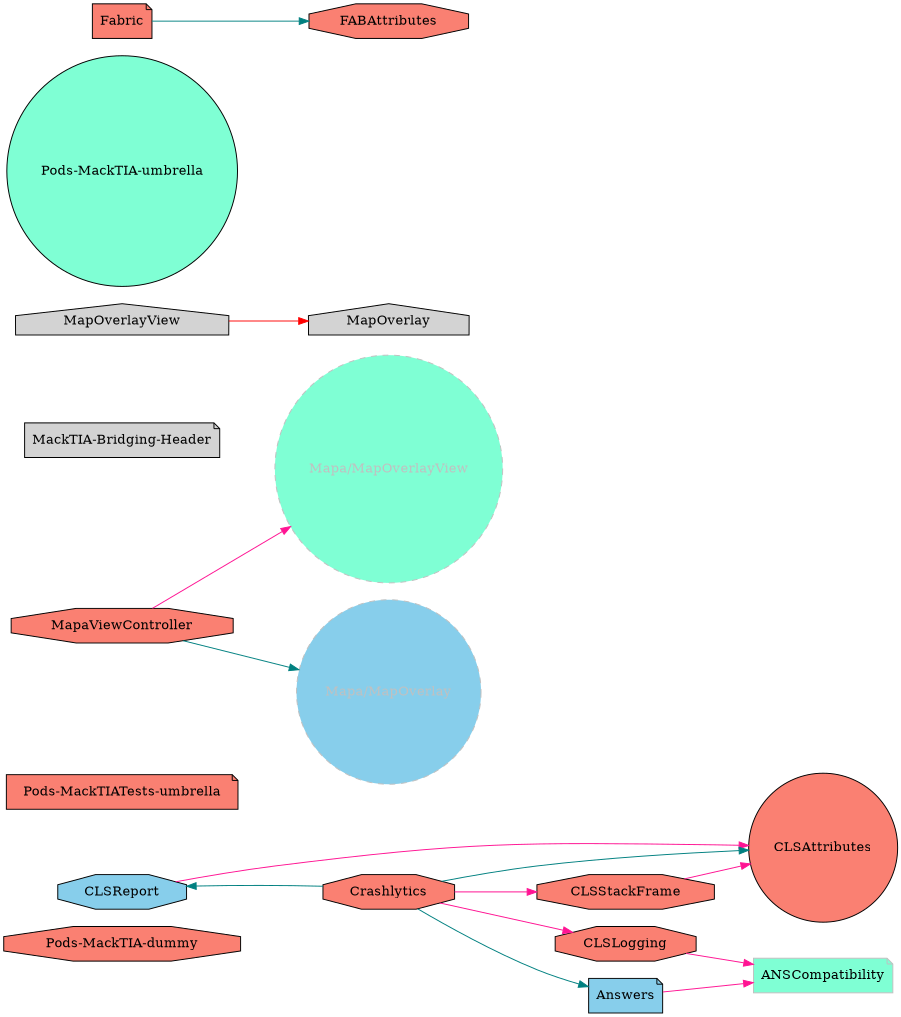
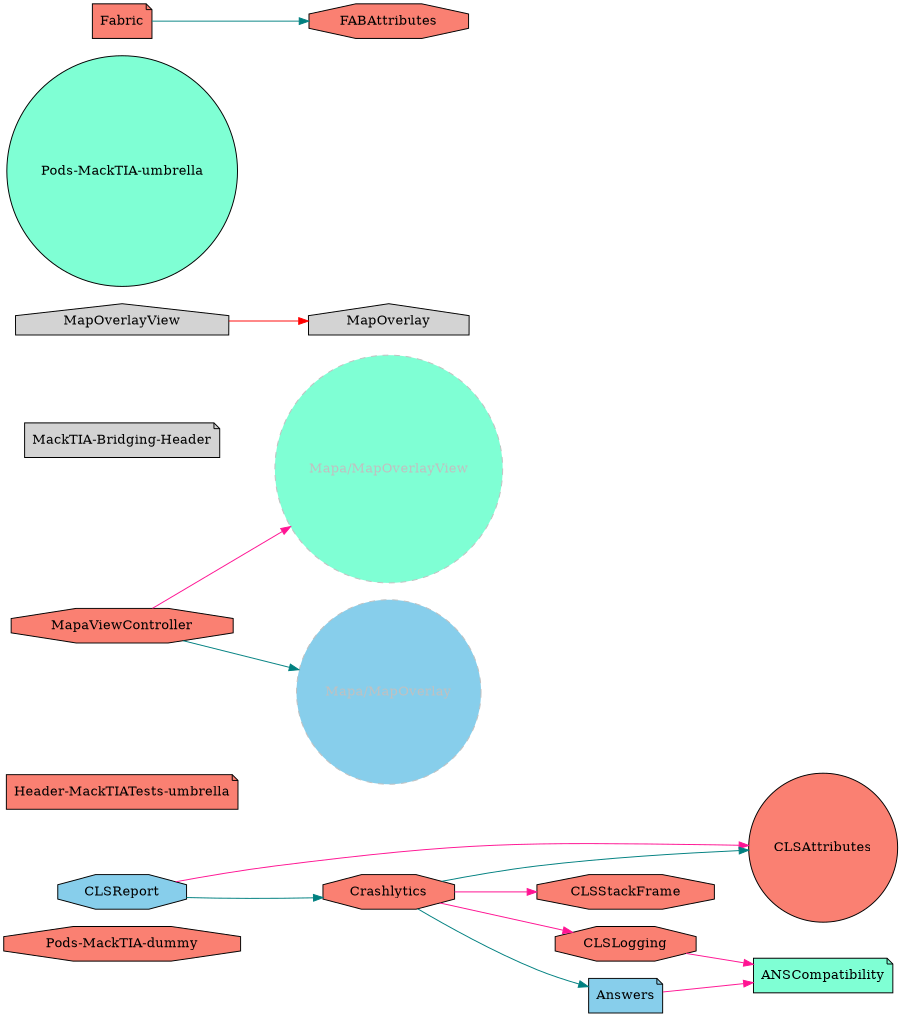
(122, 792) -> (122, 792)
(713, 872) -> none
(260, 885) -> (250, 898)
(823, 976) -> (823, 976)
